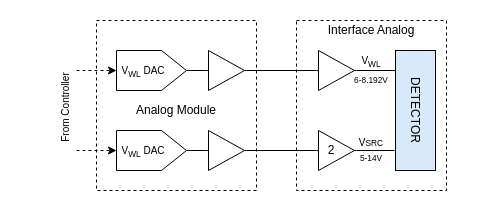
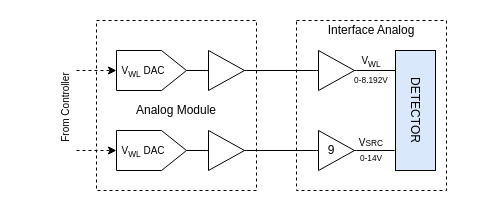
(372, 69) -> (372, 69)
(372, 150) -> (372, 150)
(332, 151) -> (332, 151)
